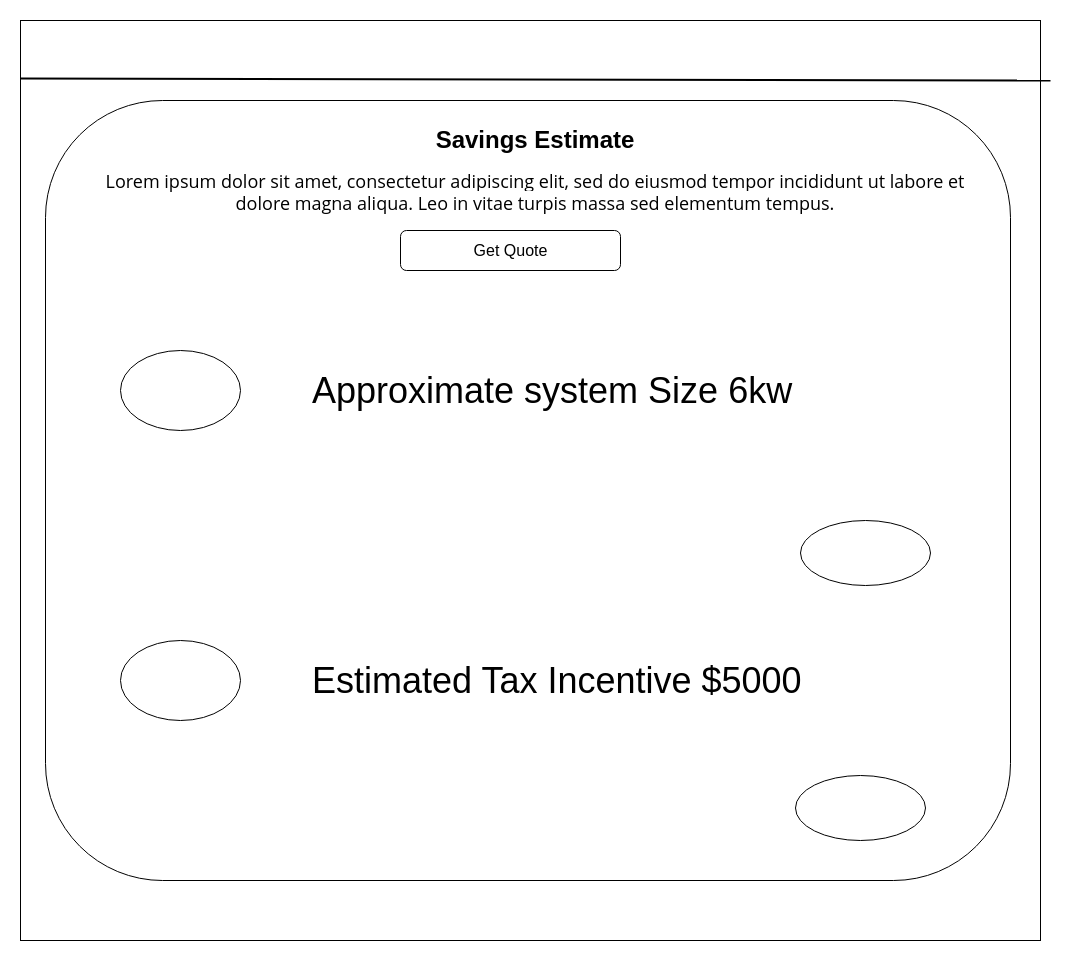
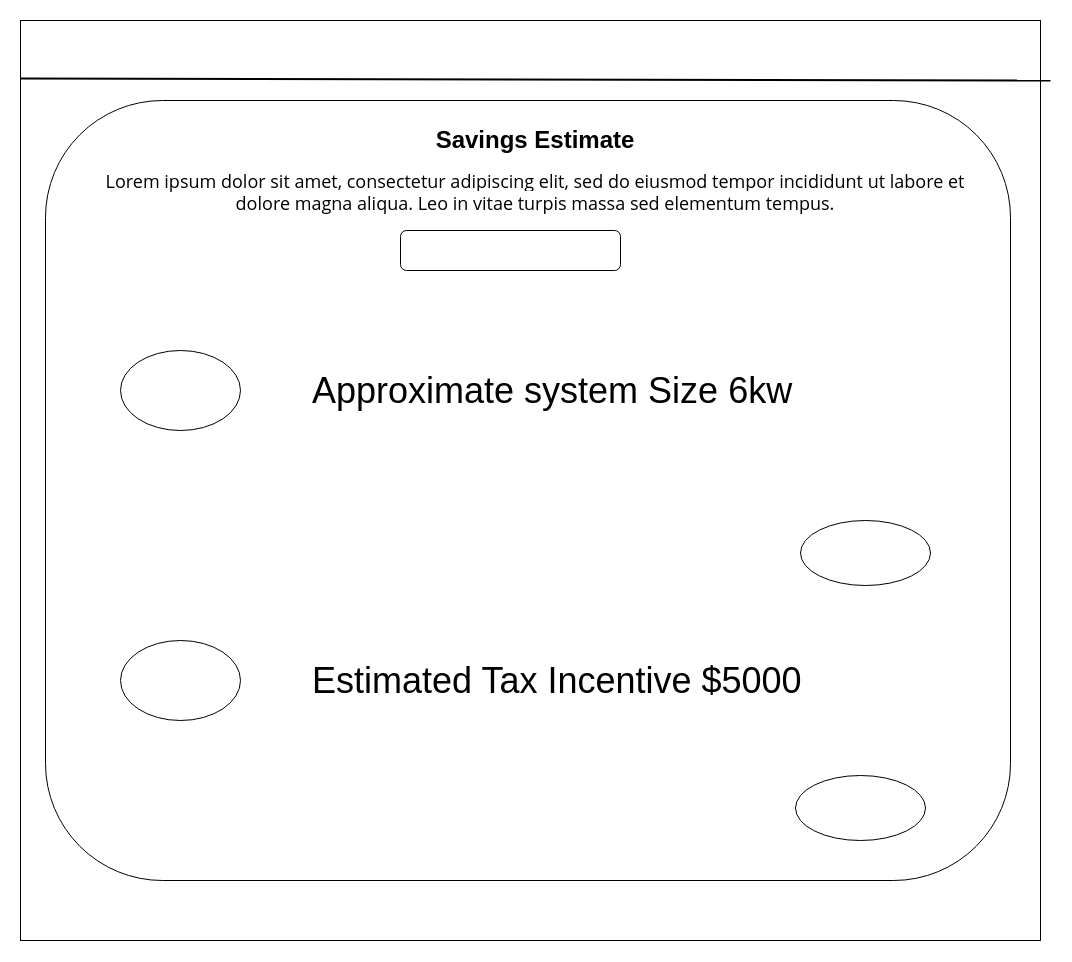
(511, 251) -> none
